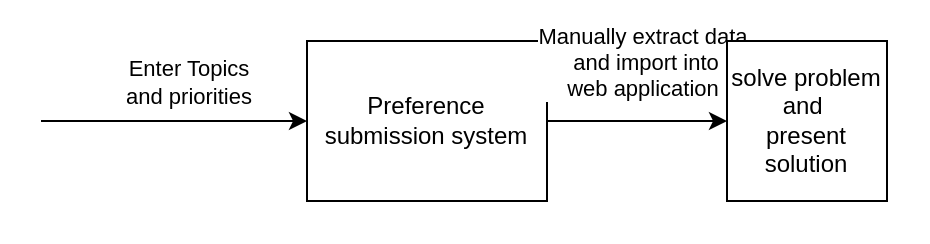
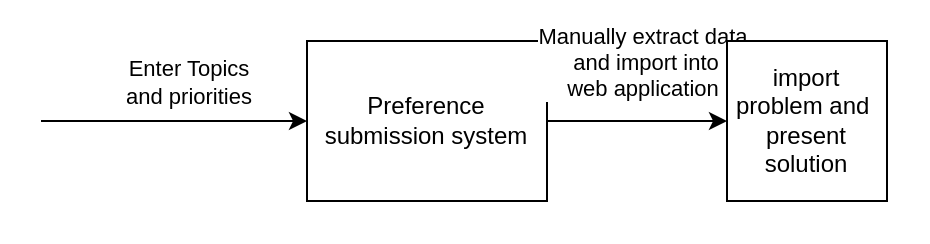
(807, 121) -> (807, 121)
